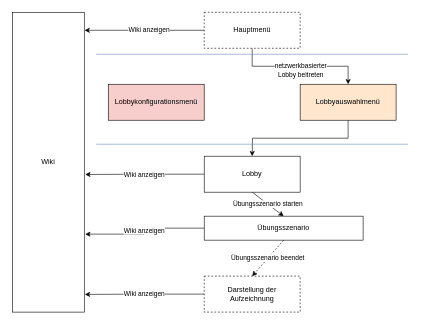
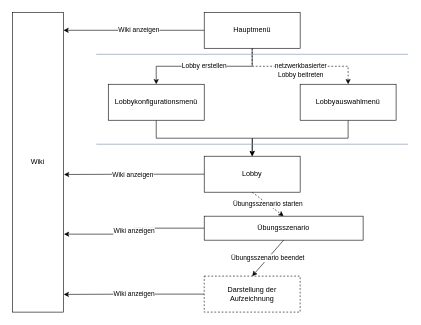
(252, 30) -> (252, 30)
none -> (204, 66)
(343, 66) -> (343, 66)
(156, 102) -> (156, 102)
(348, 102) -> (348, 102)
none -> (194, 138)
(48, 162) -> (38, 162)
(257, 196) -> (257, 196)
(279, 246) -> (279, 246)
